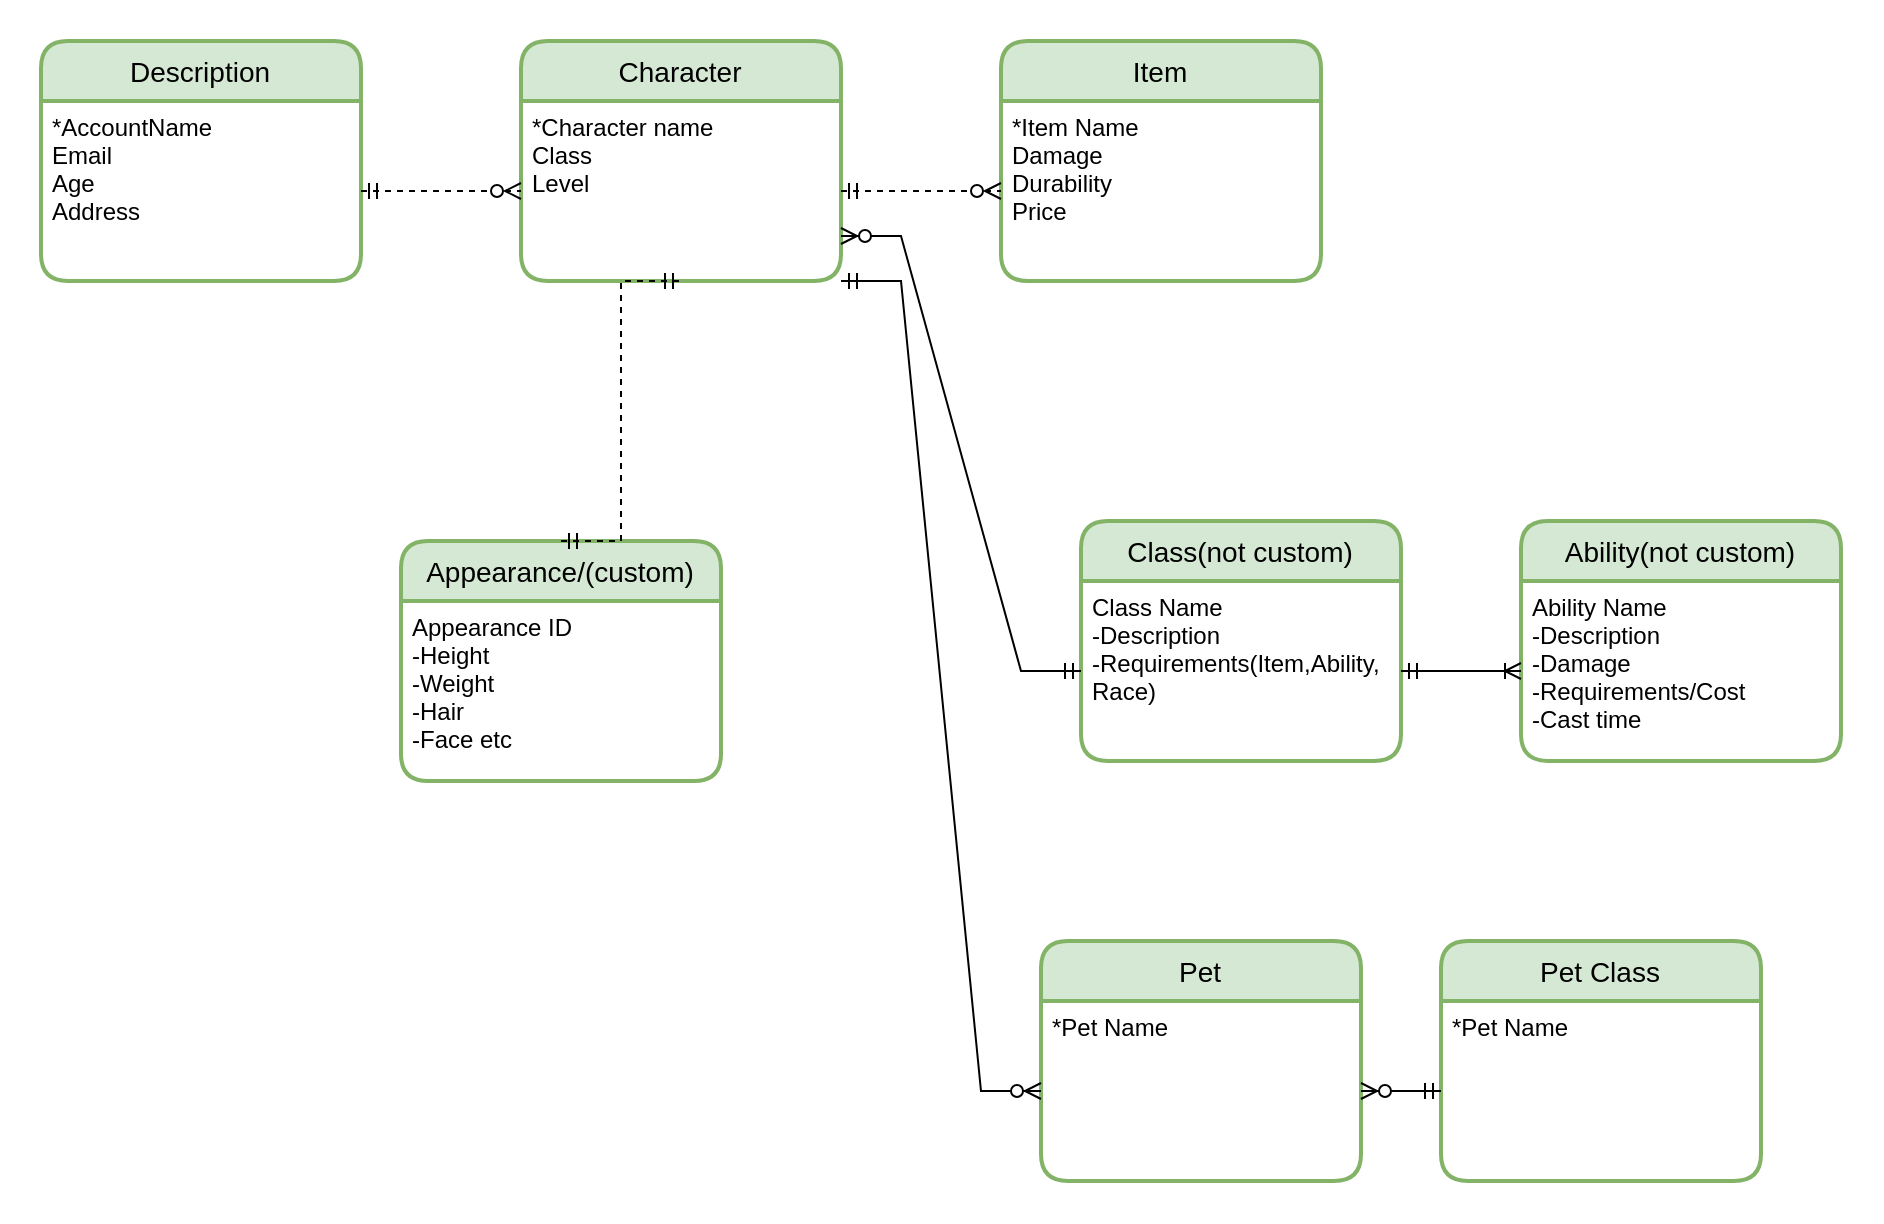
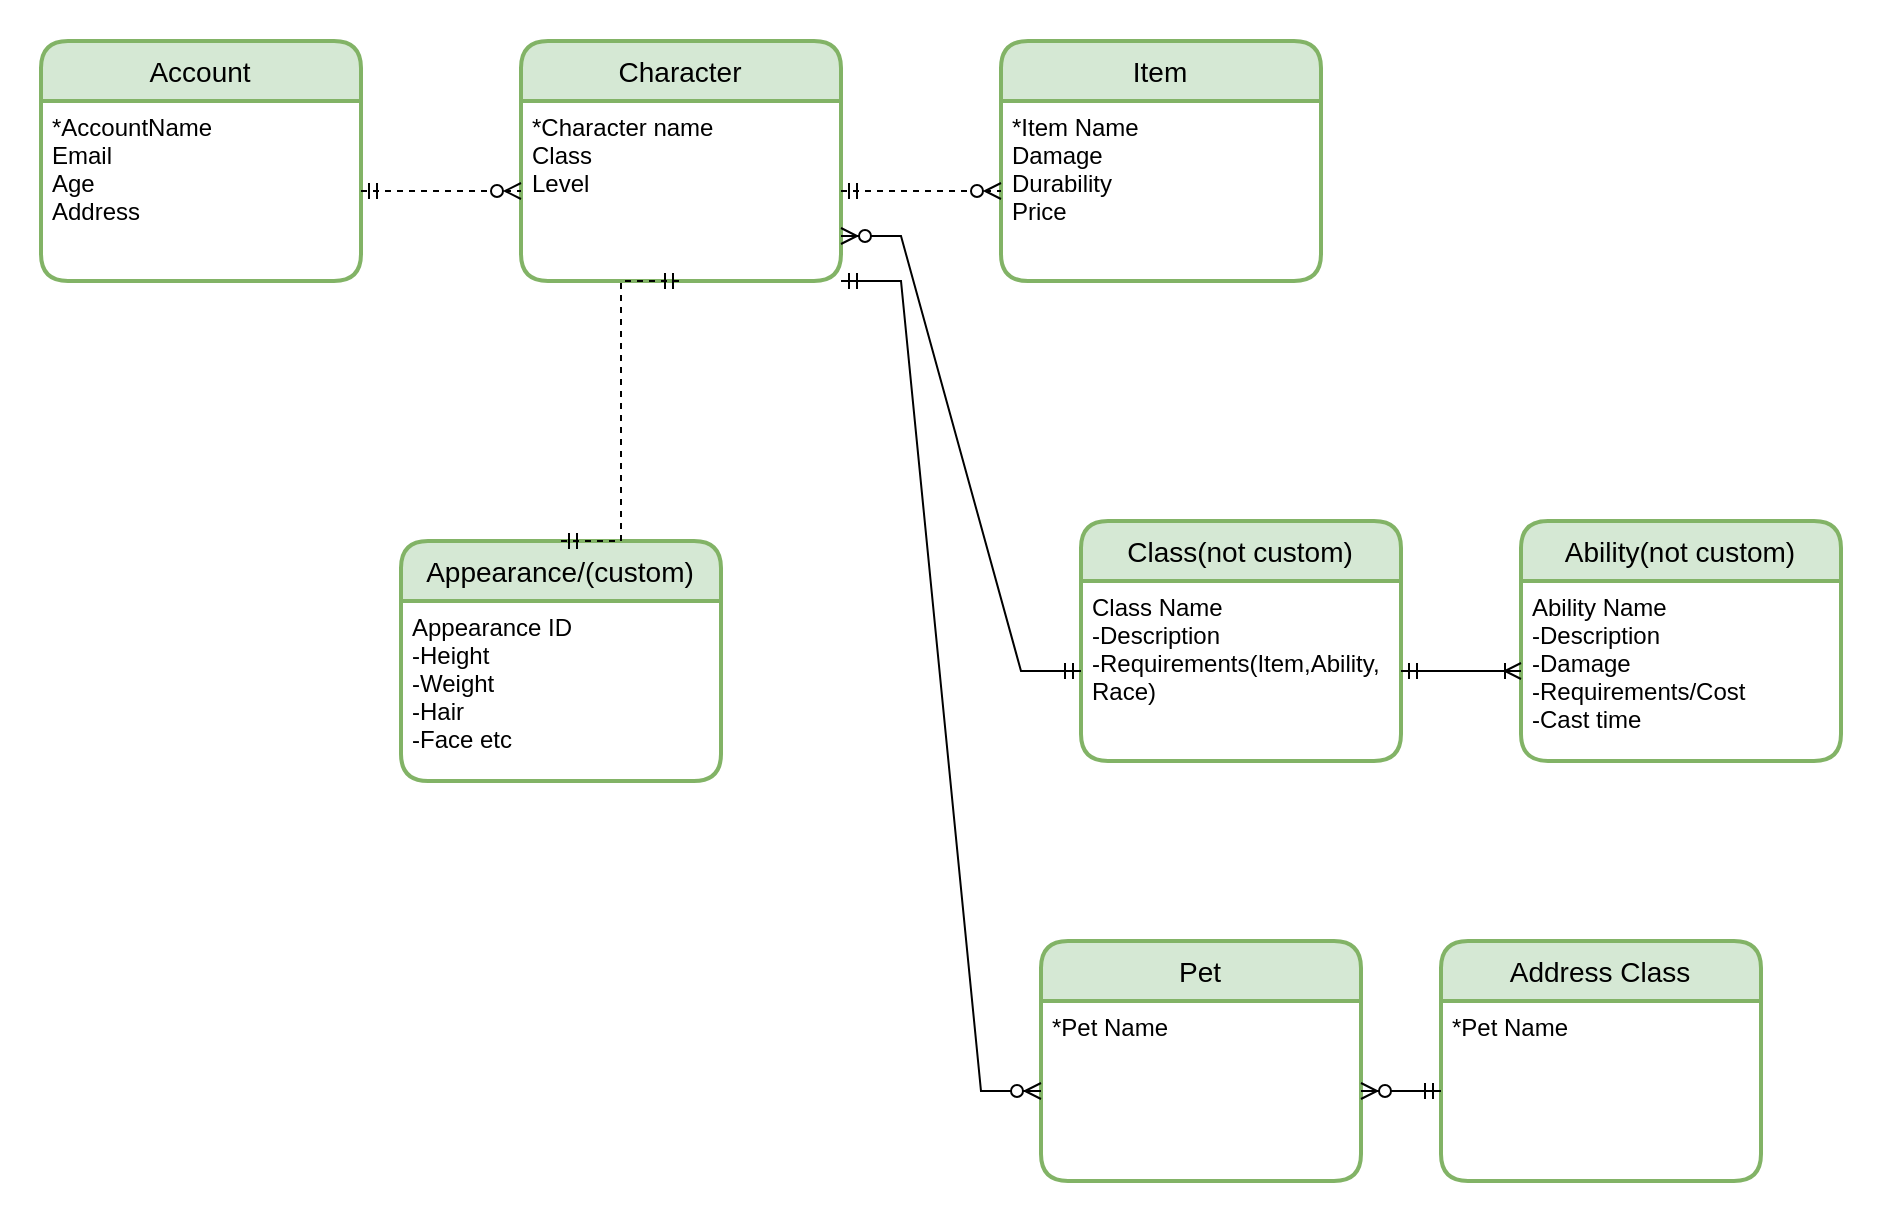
(200, 73) -> (200, 73)
(1600, 973) -> (1600, 973)
